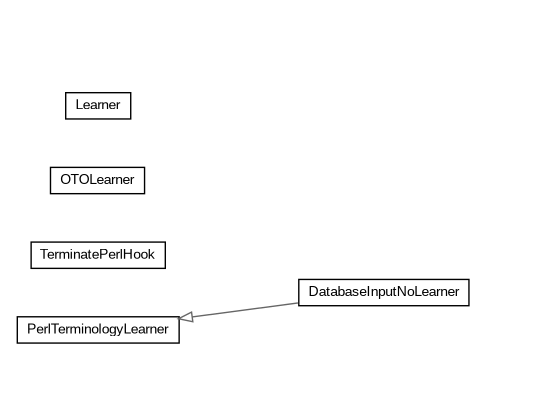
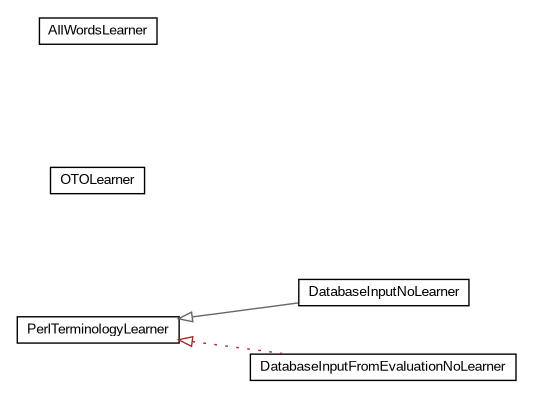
none -> (98, 30)
(98, 105) -> none
(98, 255) -> none
none -> (383, 367)
